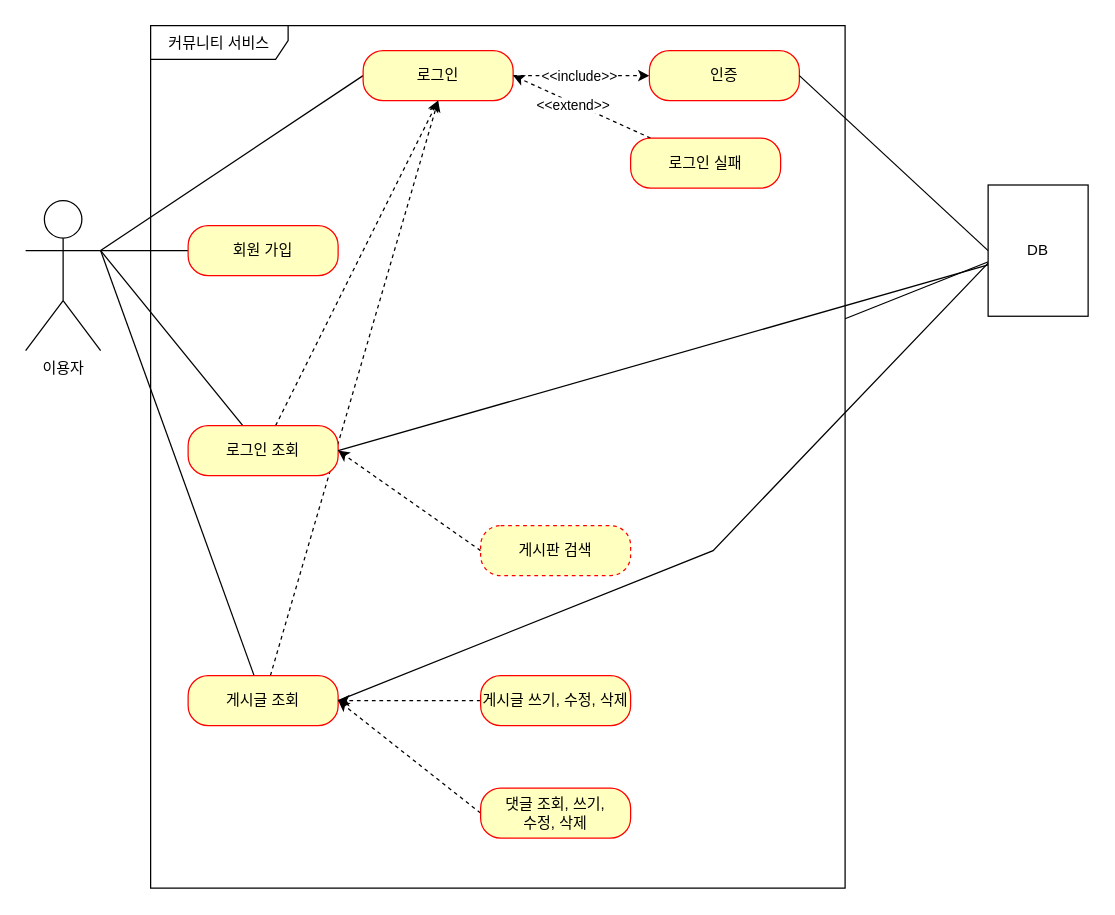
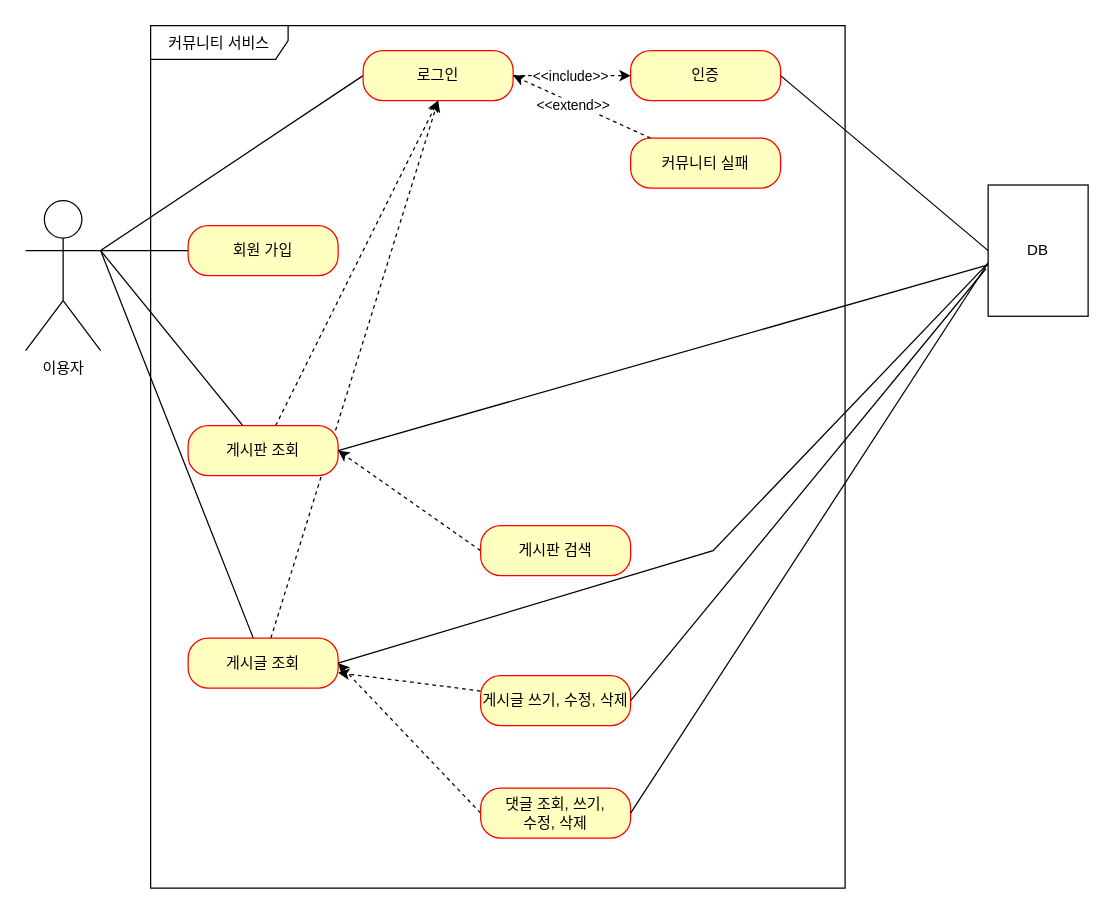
(724, 76) -> (706, 76)
(706, 163) -> (706, 163)
(902, 296) -> (737, 649)
(263, 451) -> (263, 451)
(556, 551) -> (556, 551)
none -> (737, 572)
(263, 701) -> (263, 663)
